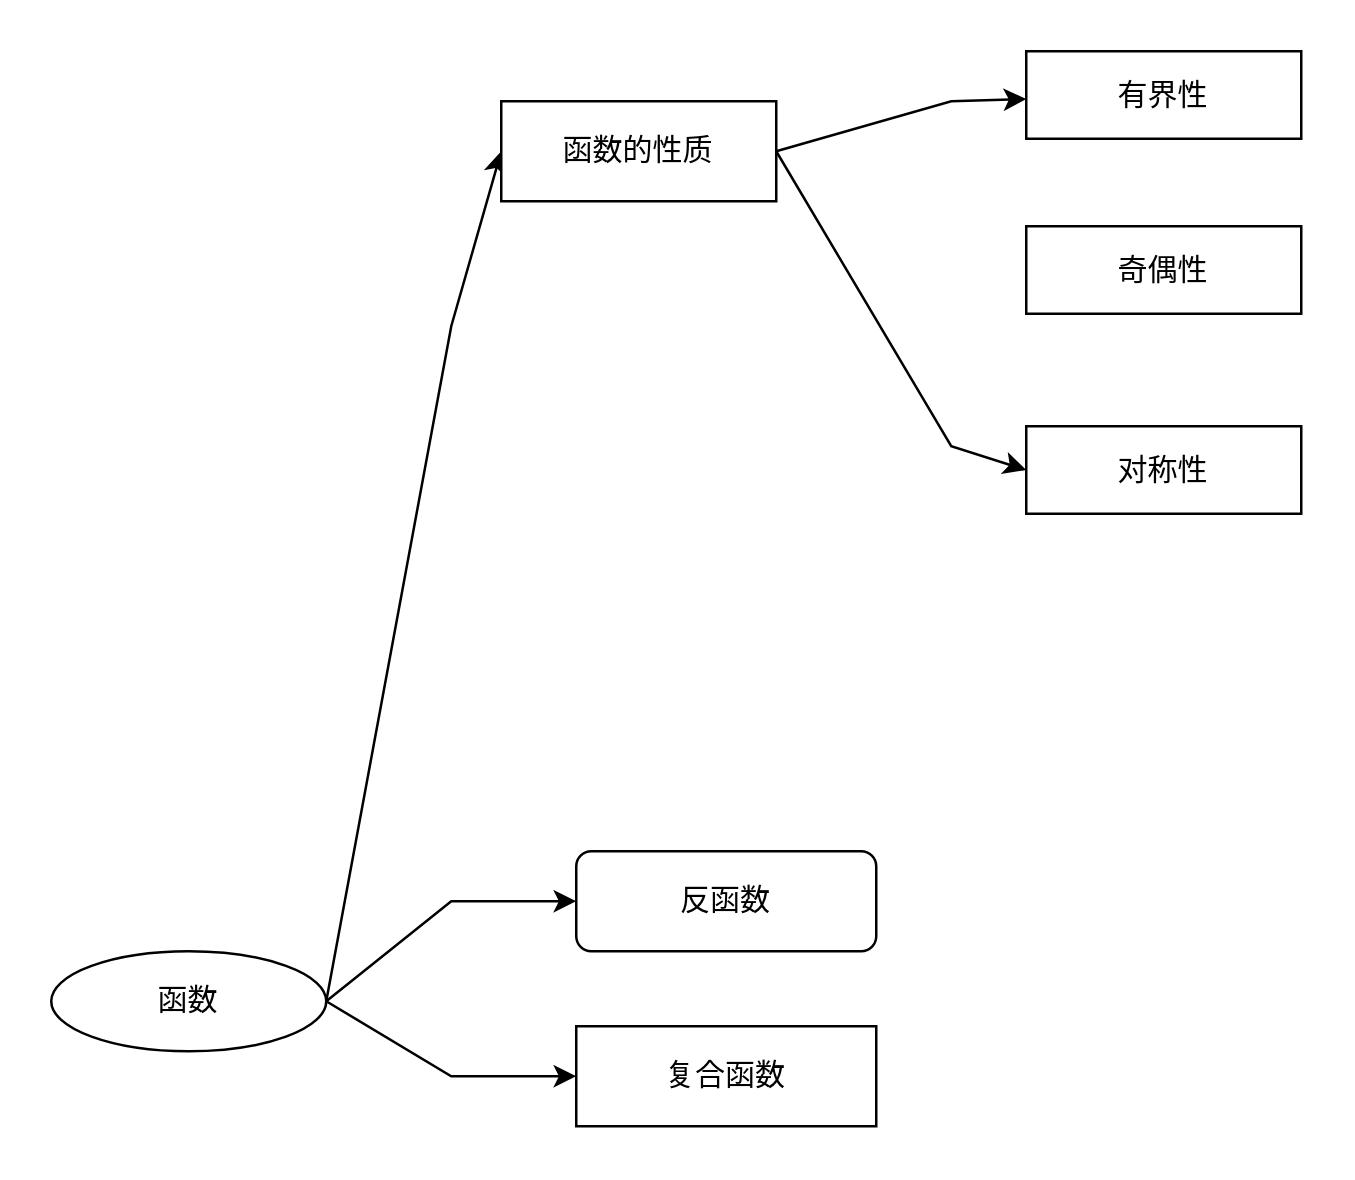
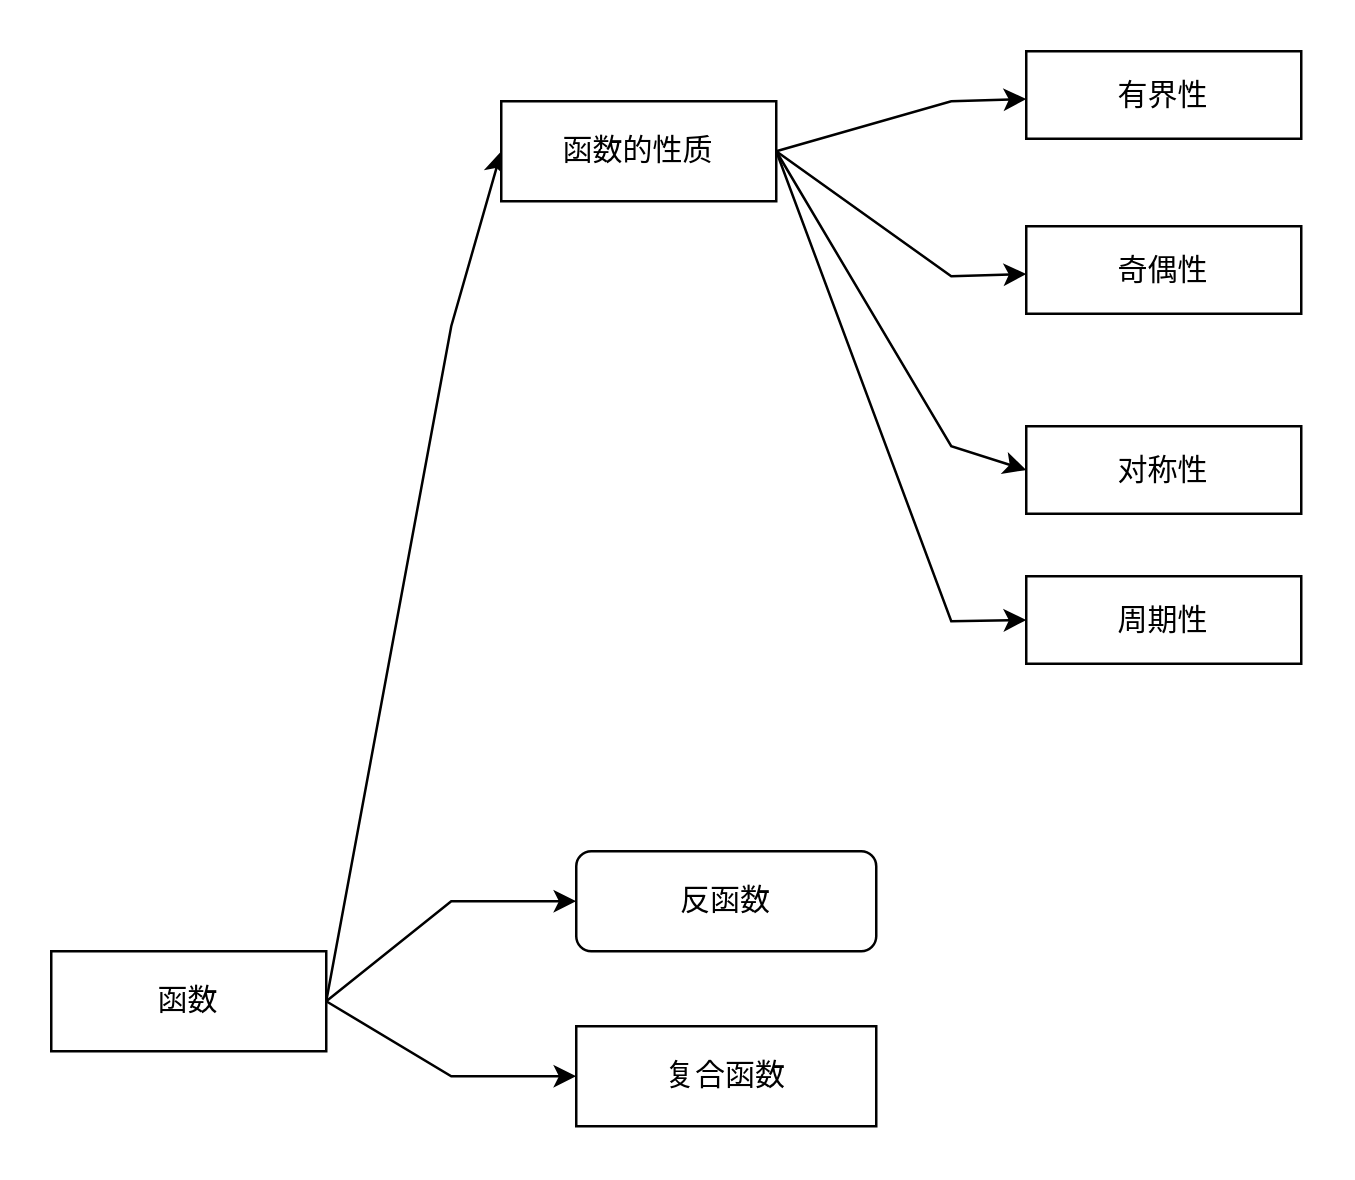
none -> (891, 233)
none -> (878, 424)
none -> (1164, 620)
(189, 1001) -> (189, 1001)
